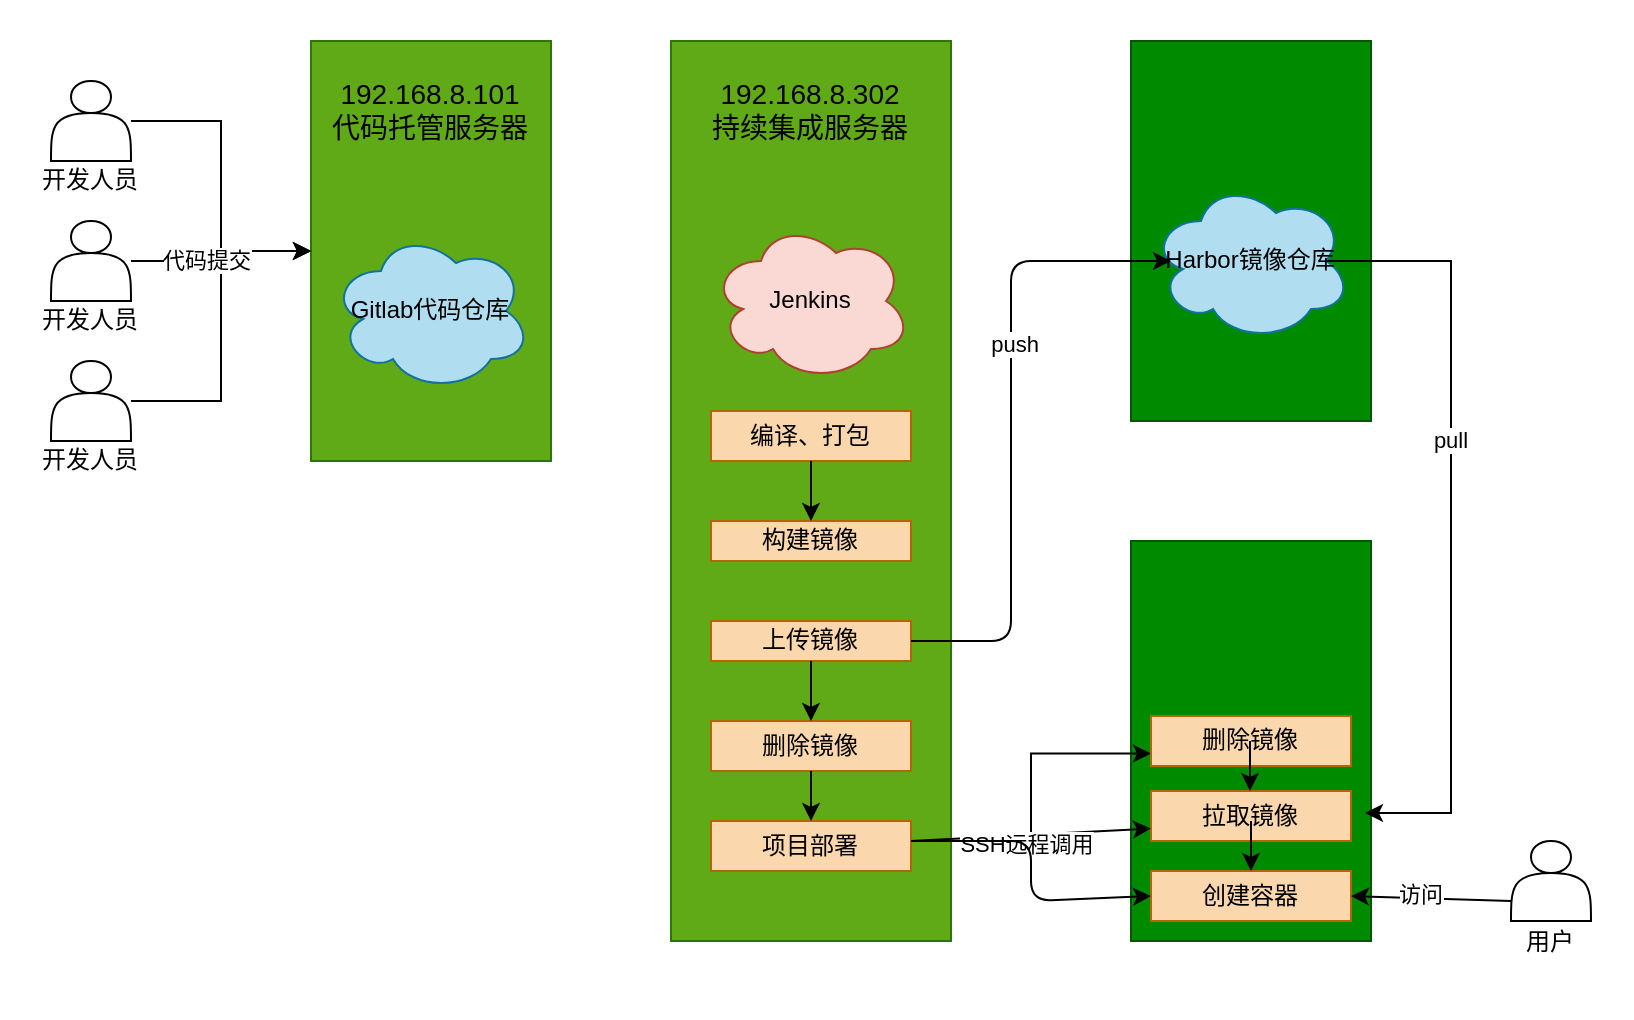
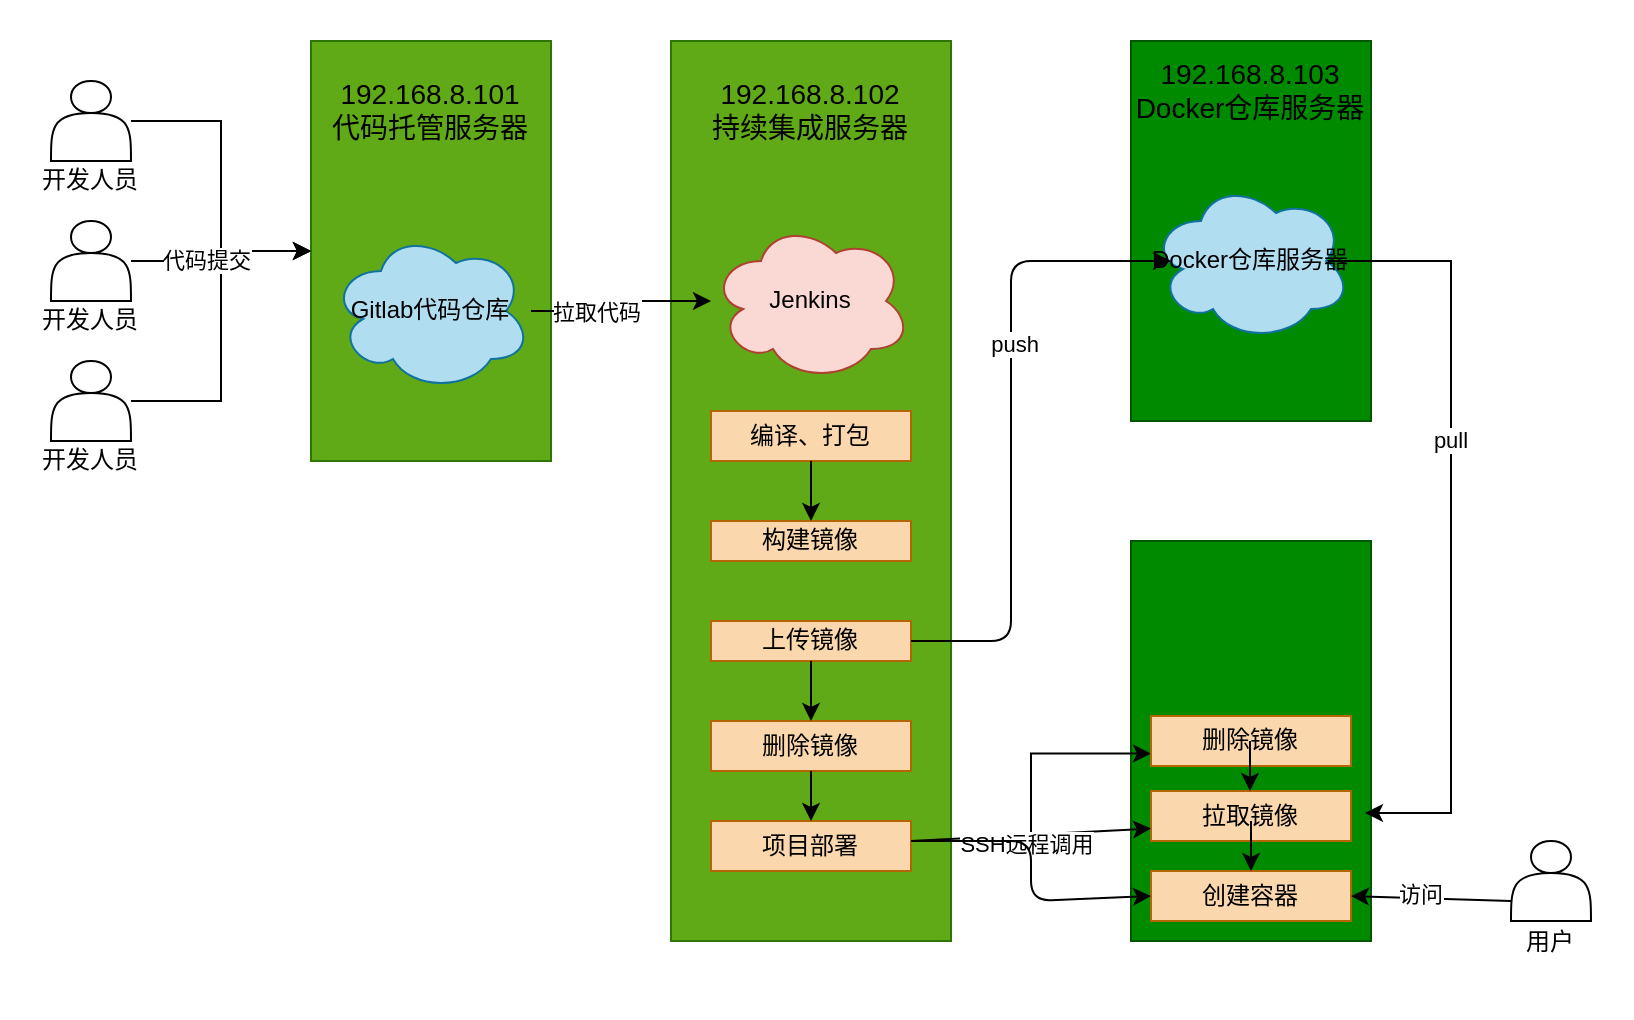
none -> (1251, 91)
(811, 111) -> (811, 111)
(1251, 261) -> (1251, 261)
none -> (619, 311)
